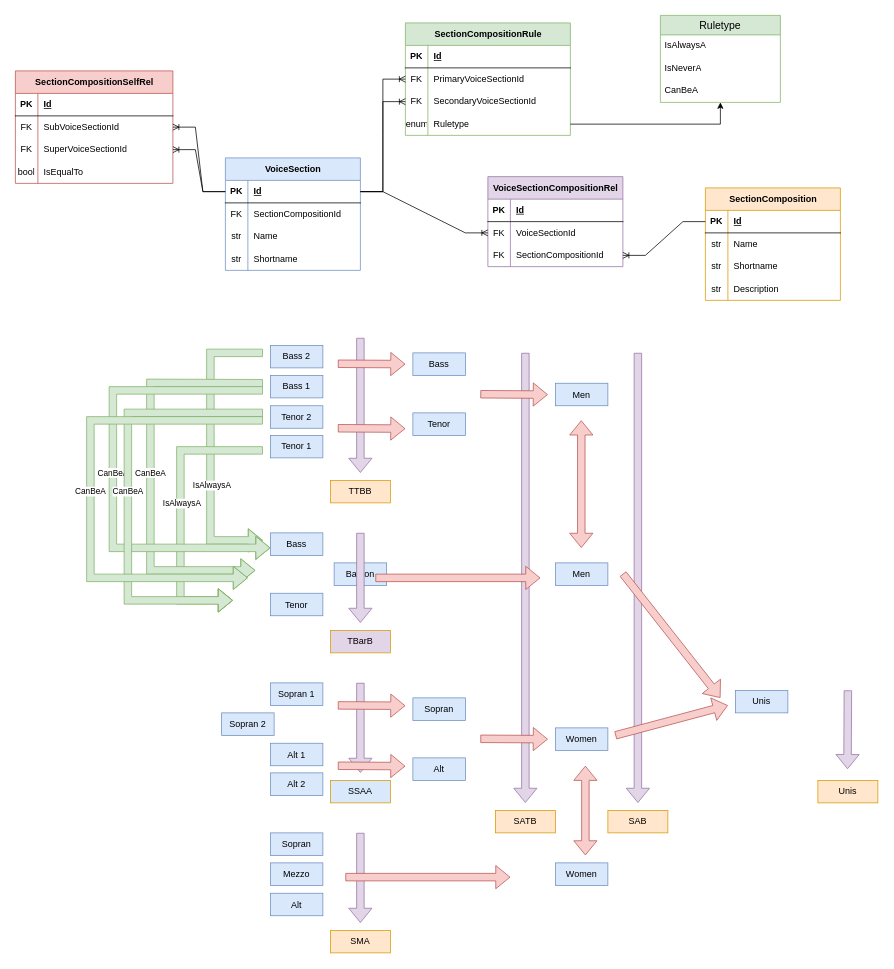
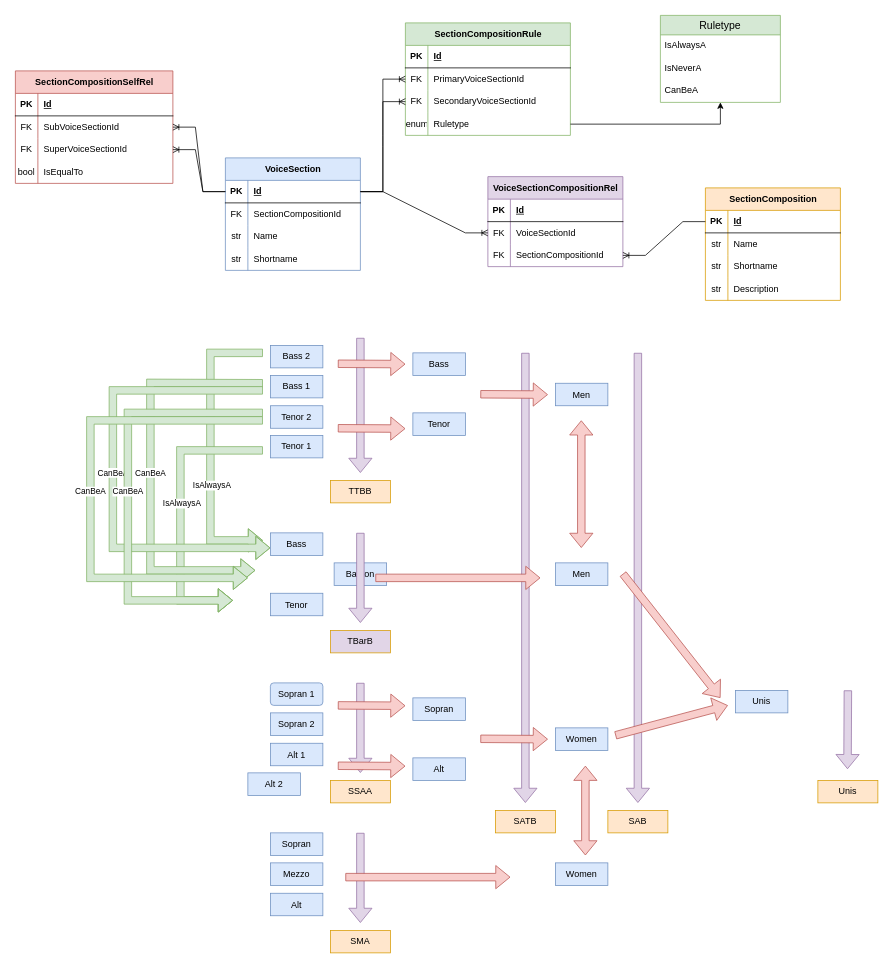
(297, 694) -> (297, 694)
(248, 724) -> (297, 724)
(297, 784) -> (274, 784)
(360, 792) -> (360, 792)
